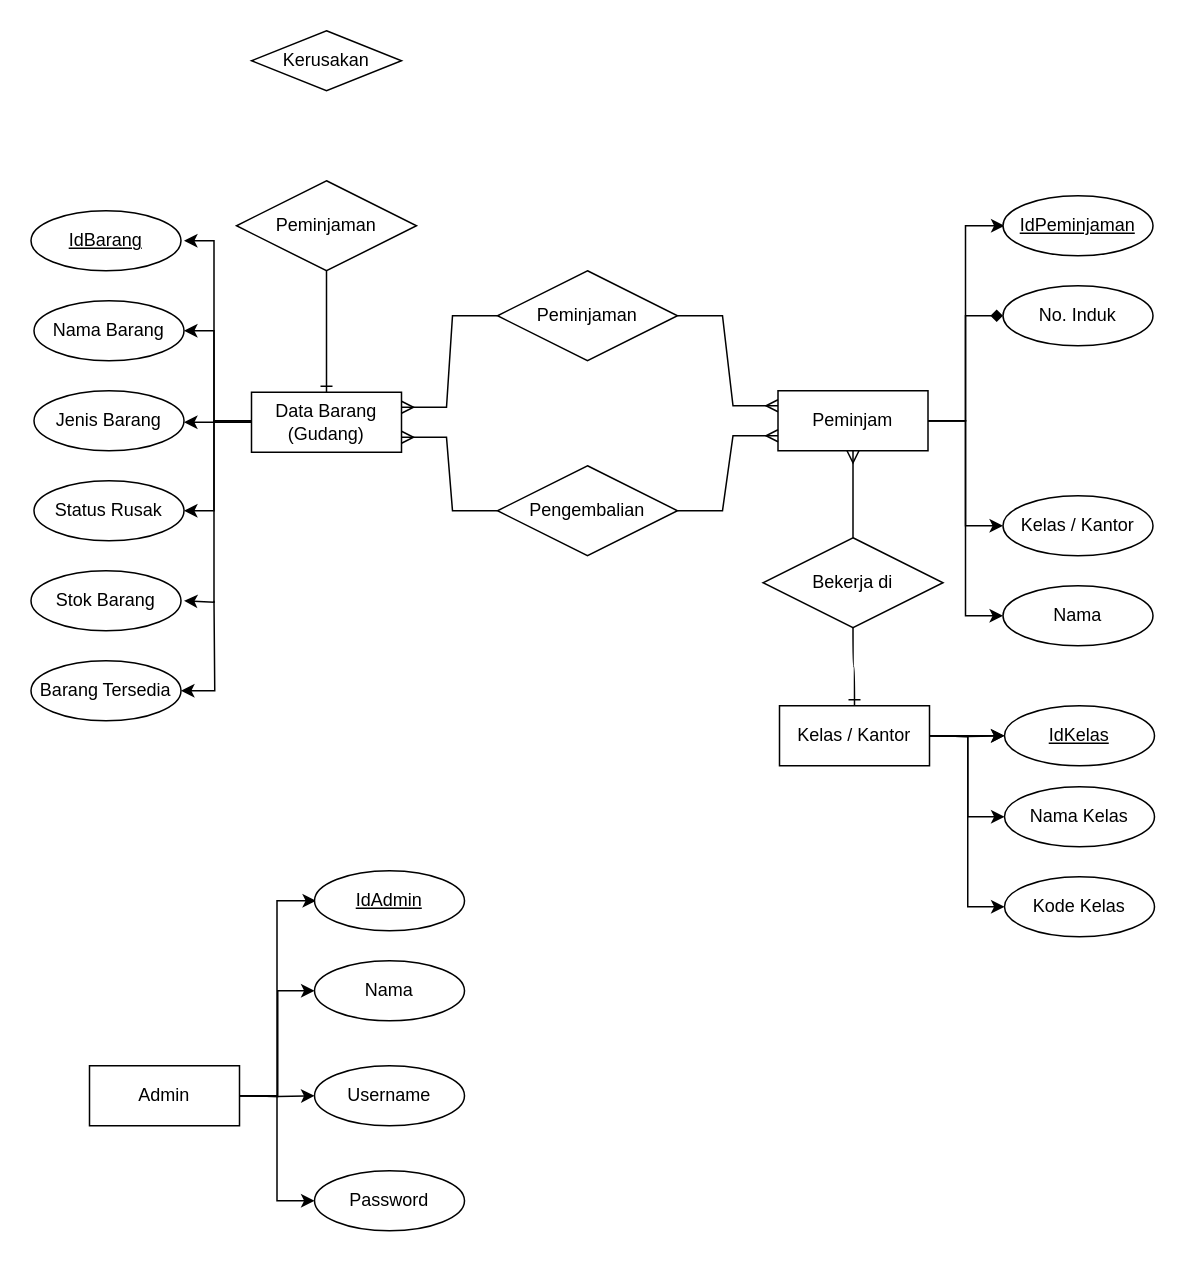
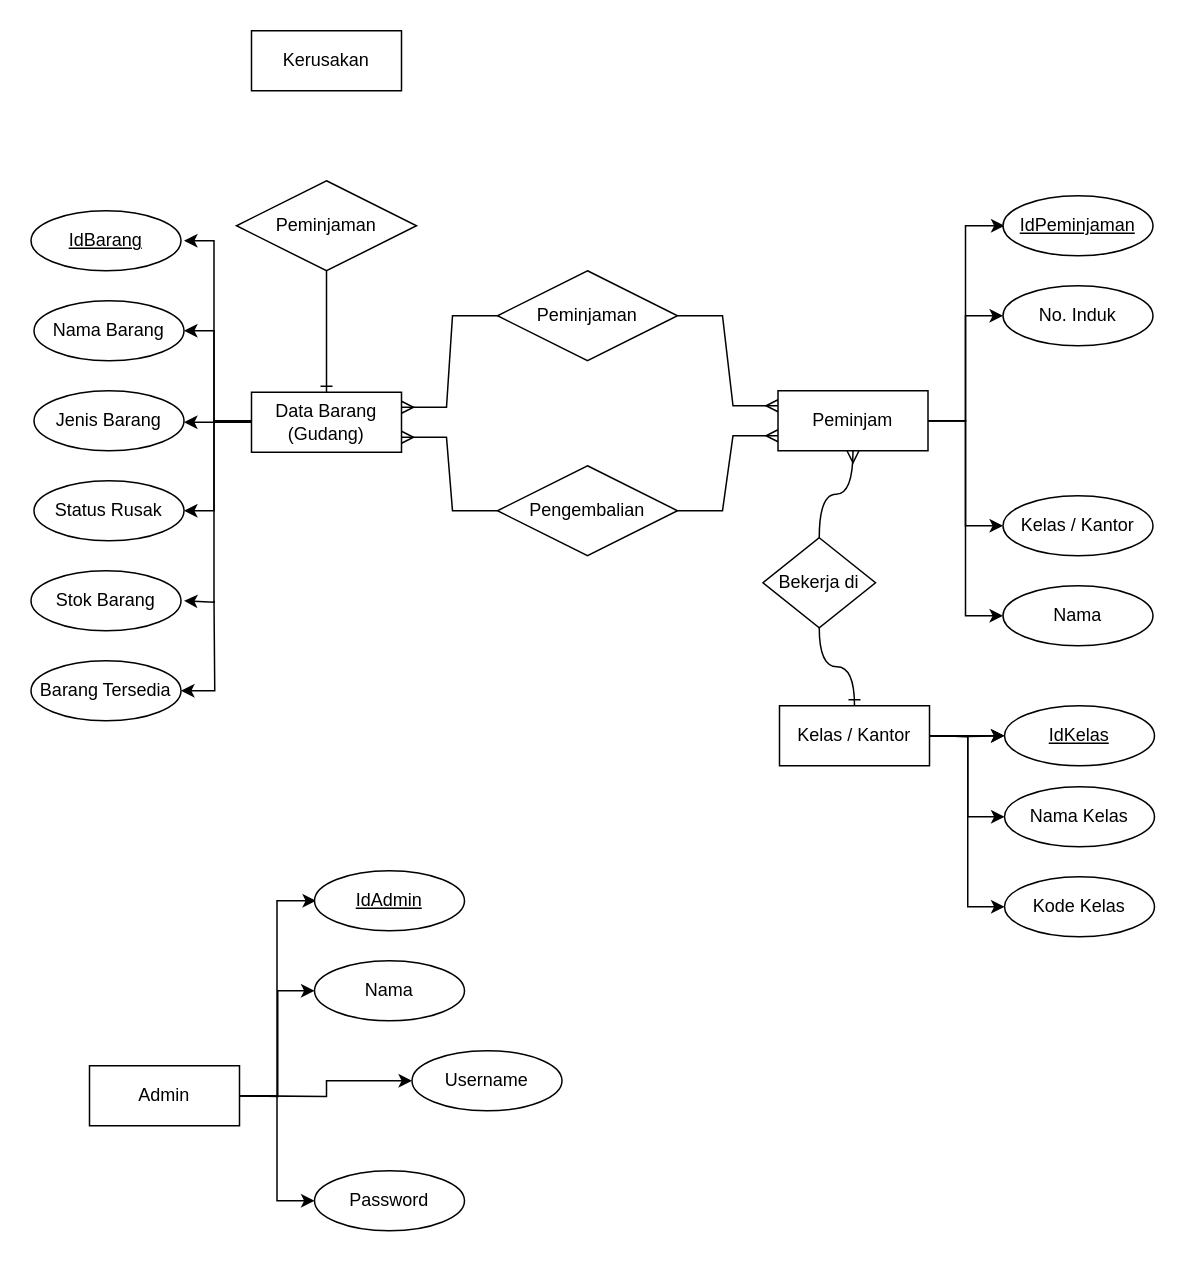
(326, 61) -> (326, 61)
(990, 316) -> (991, 316)
(853, 583) -> (819, 583)
(389, 1096) -> (487, 1081)
